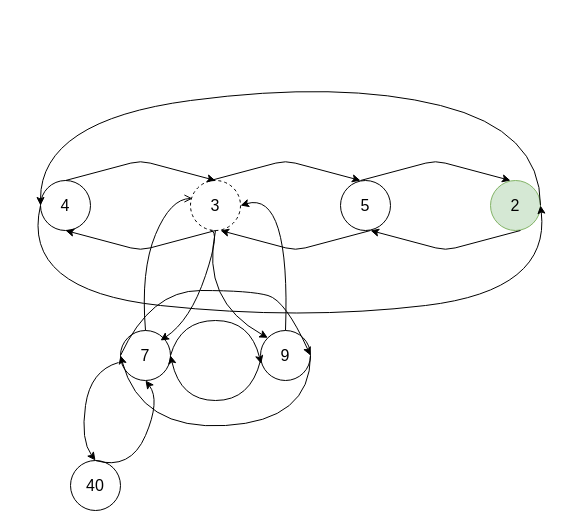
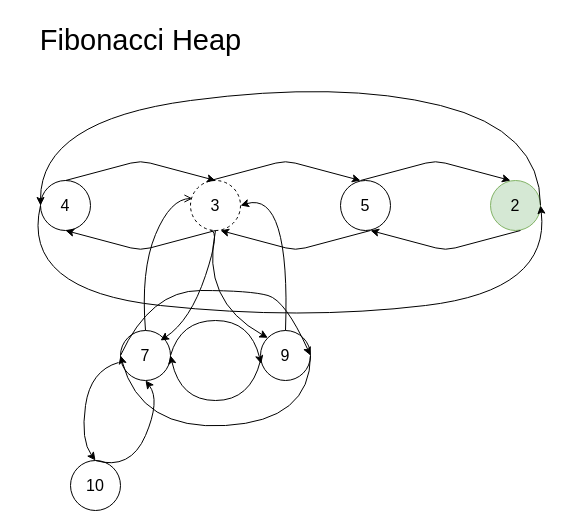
none -> (141, 41)
(96, 486) -> (96, 486)
